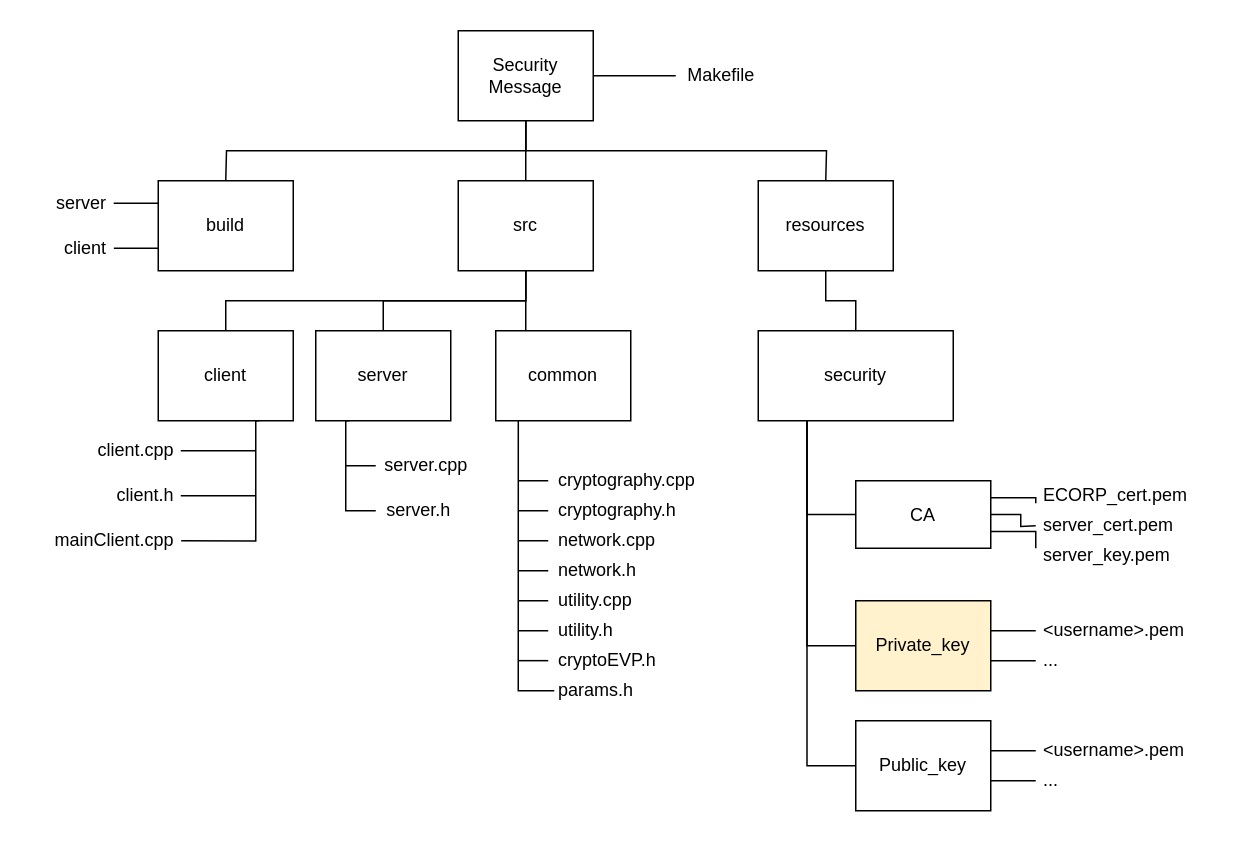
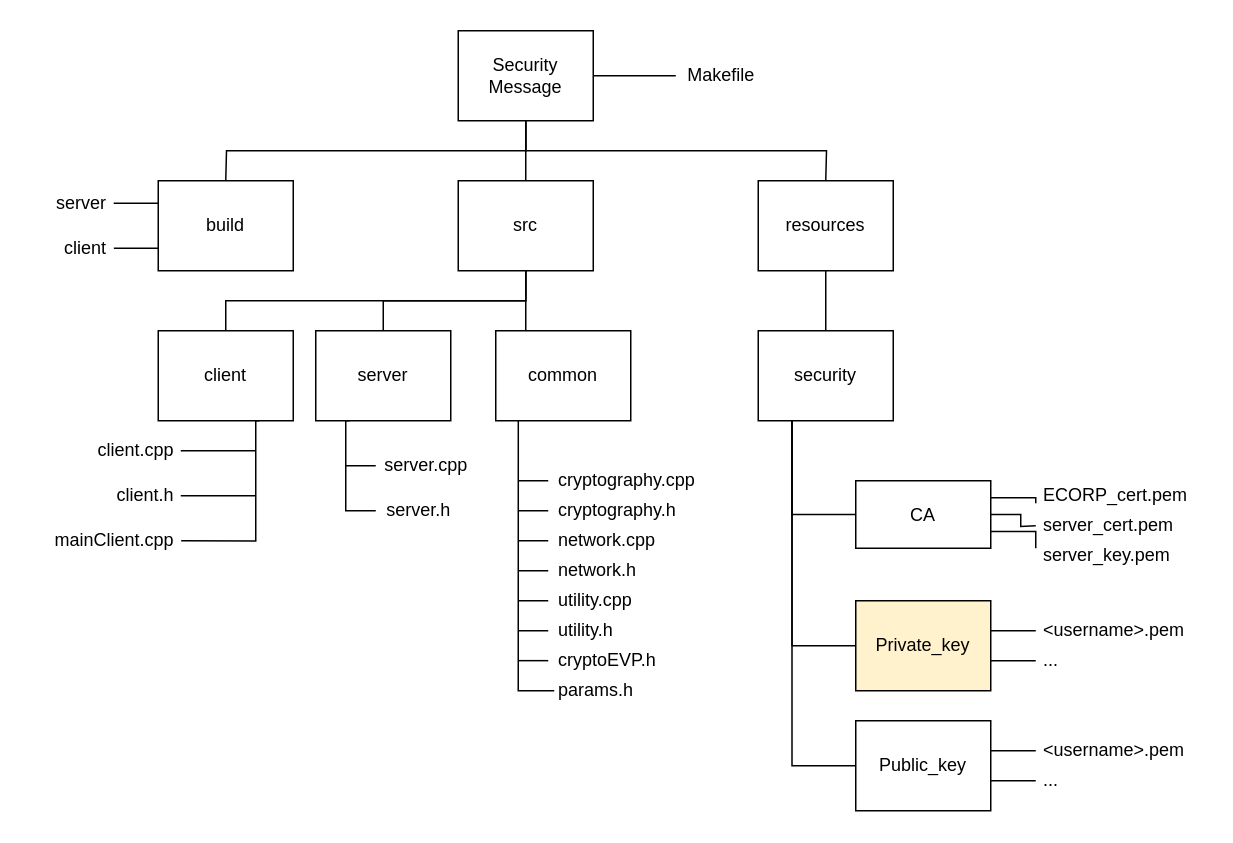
(856, 376) -> (826, 376)
